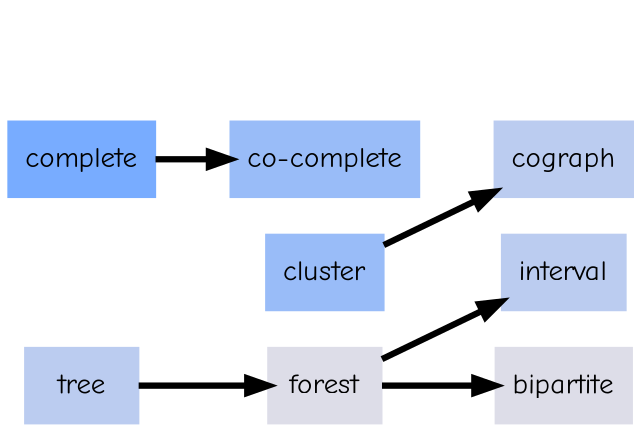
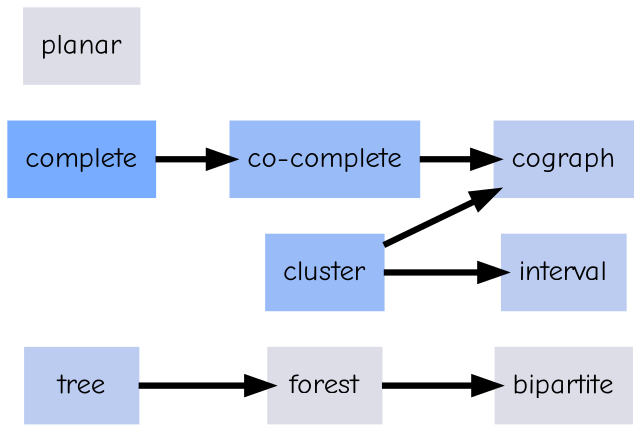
none -> (82, 46)
none -> (446, 159)
(432, 335) -> (432, 272)
